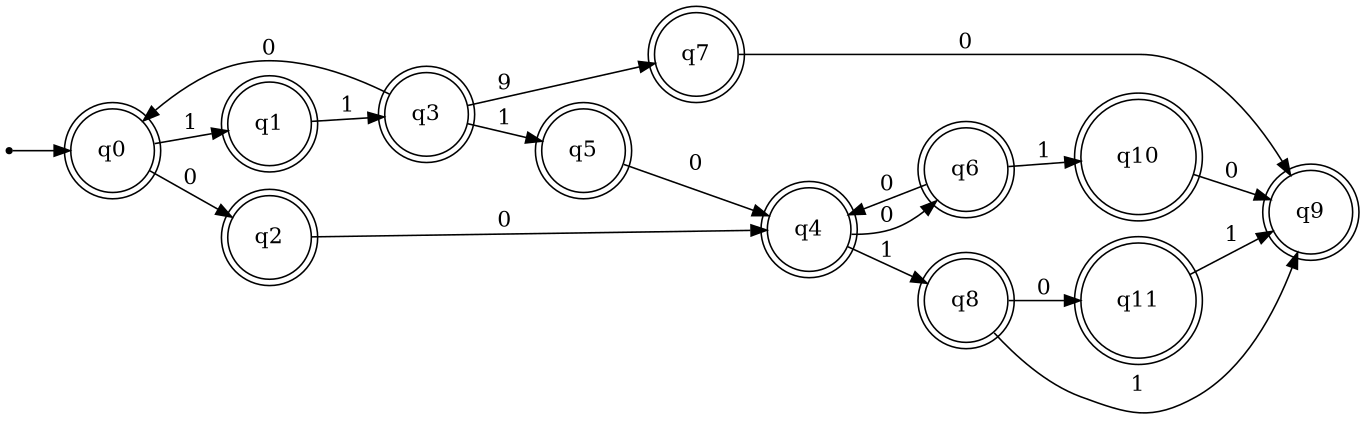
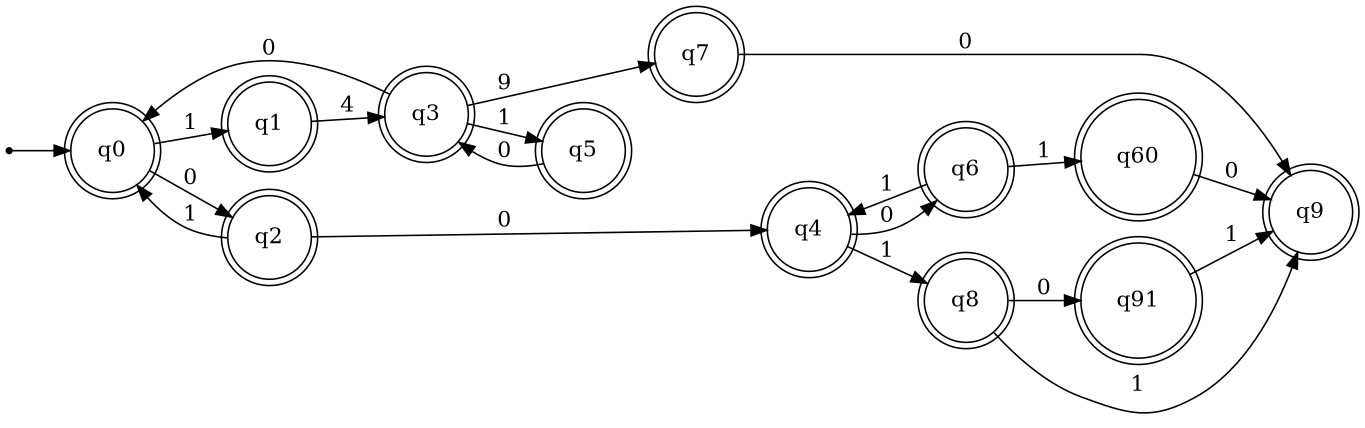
(348, 106) -> (348, 106)
(1138, 157) -> (1138, 157)
(888, 185) -> (888, 185)
(689, 187) -> (506, 165)
none -> (183, 226)
(1138, 301) -> (1138, 301)
